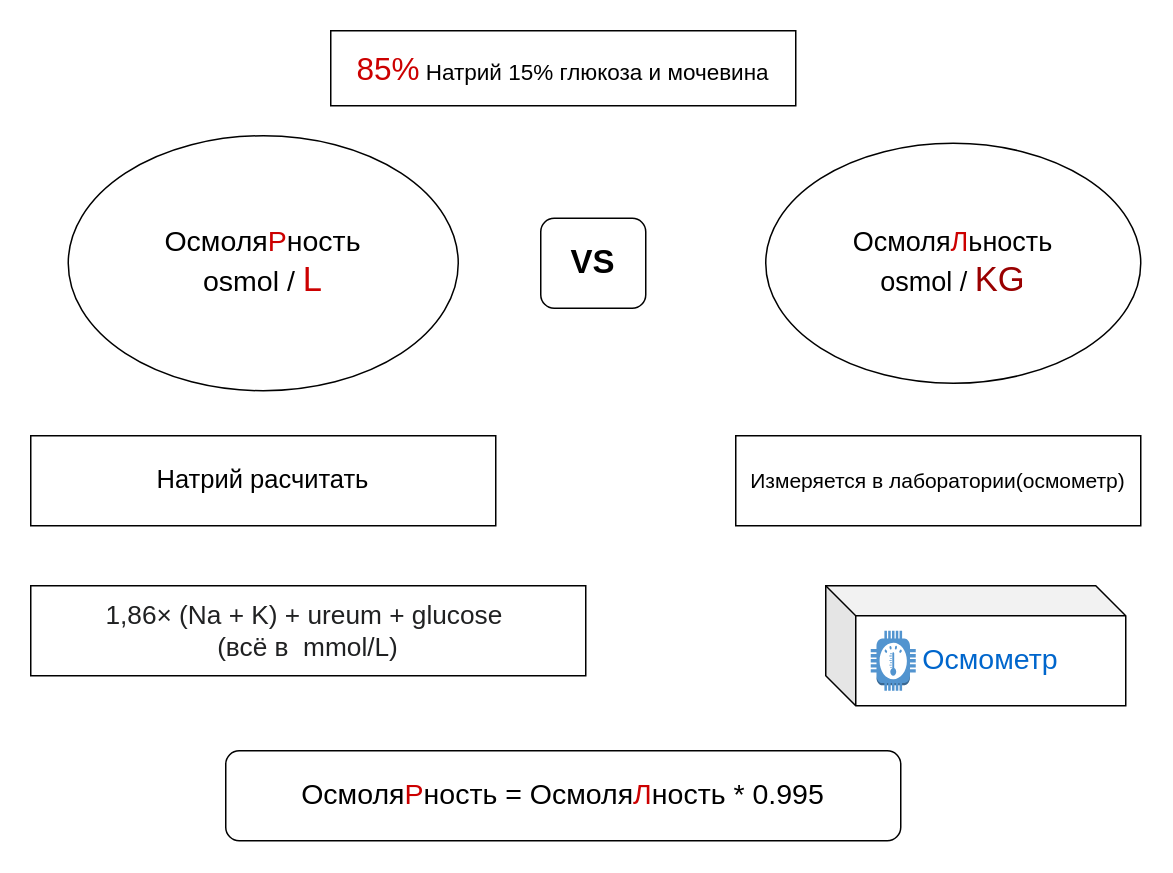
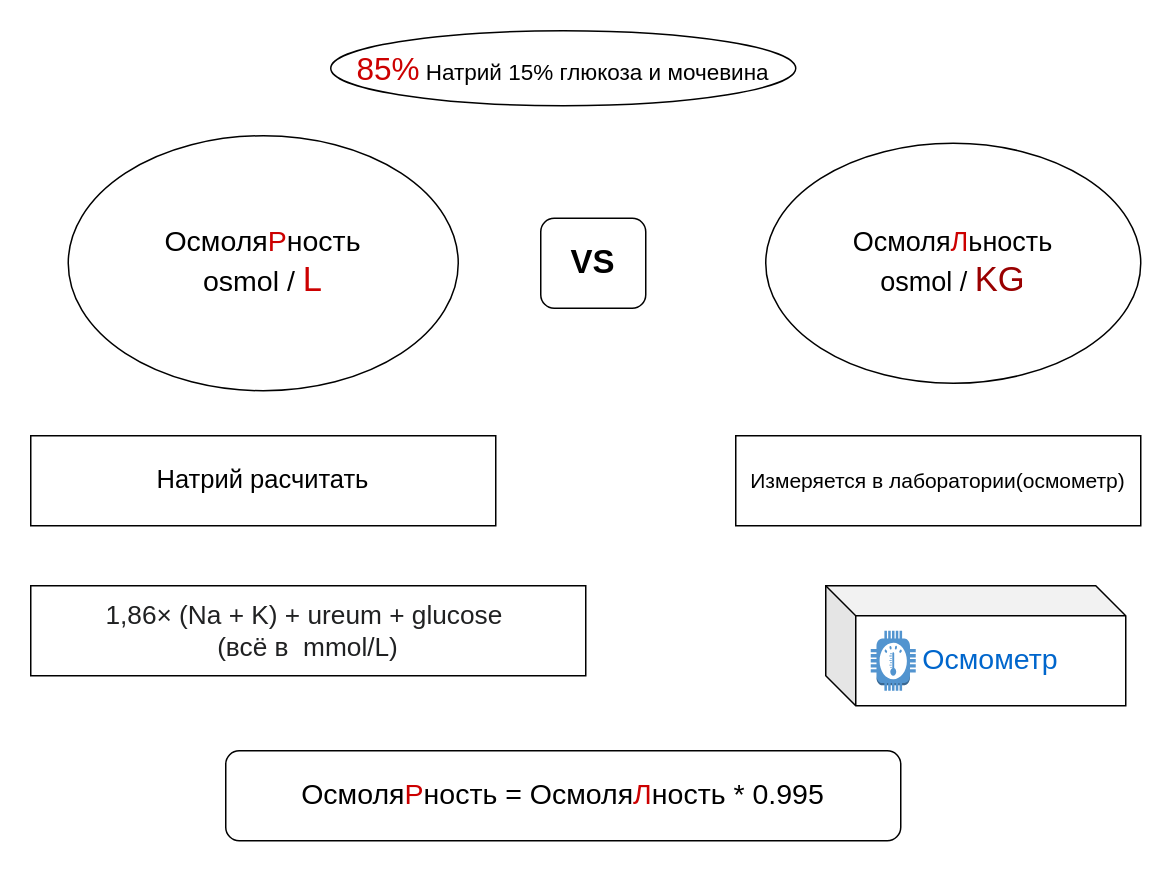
(563, 68) -> (563, 68)
